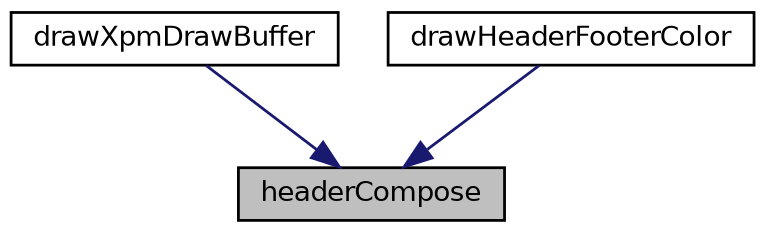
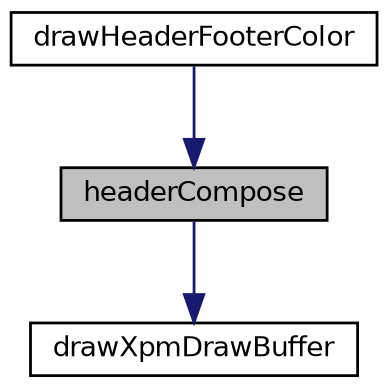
(261, 108) -> (194, 258)
